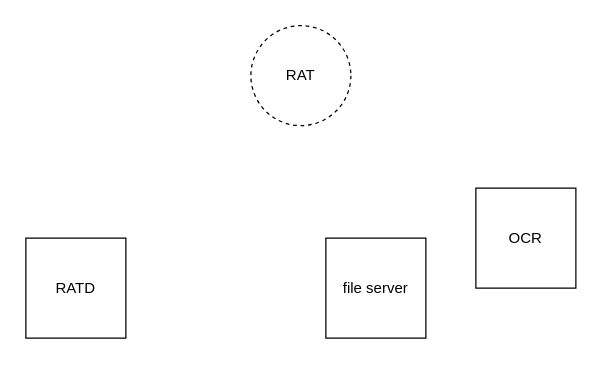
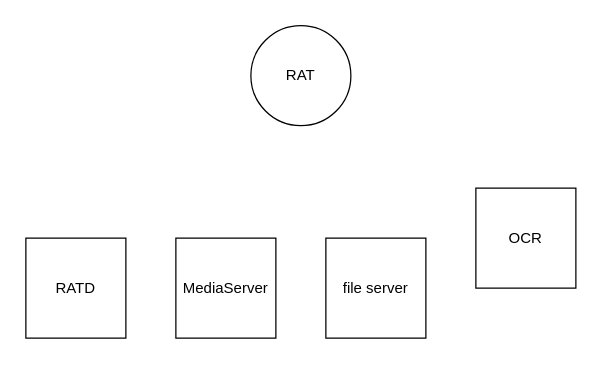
(301, 76) -> (301, 76)
none -> (226, 288)
